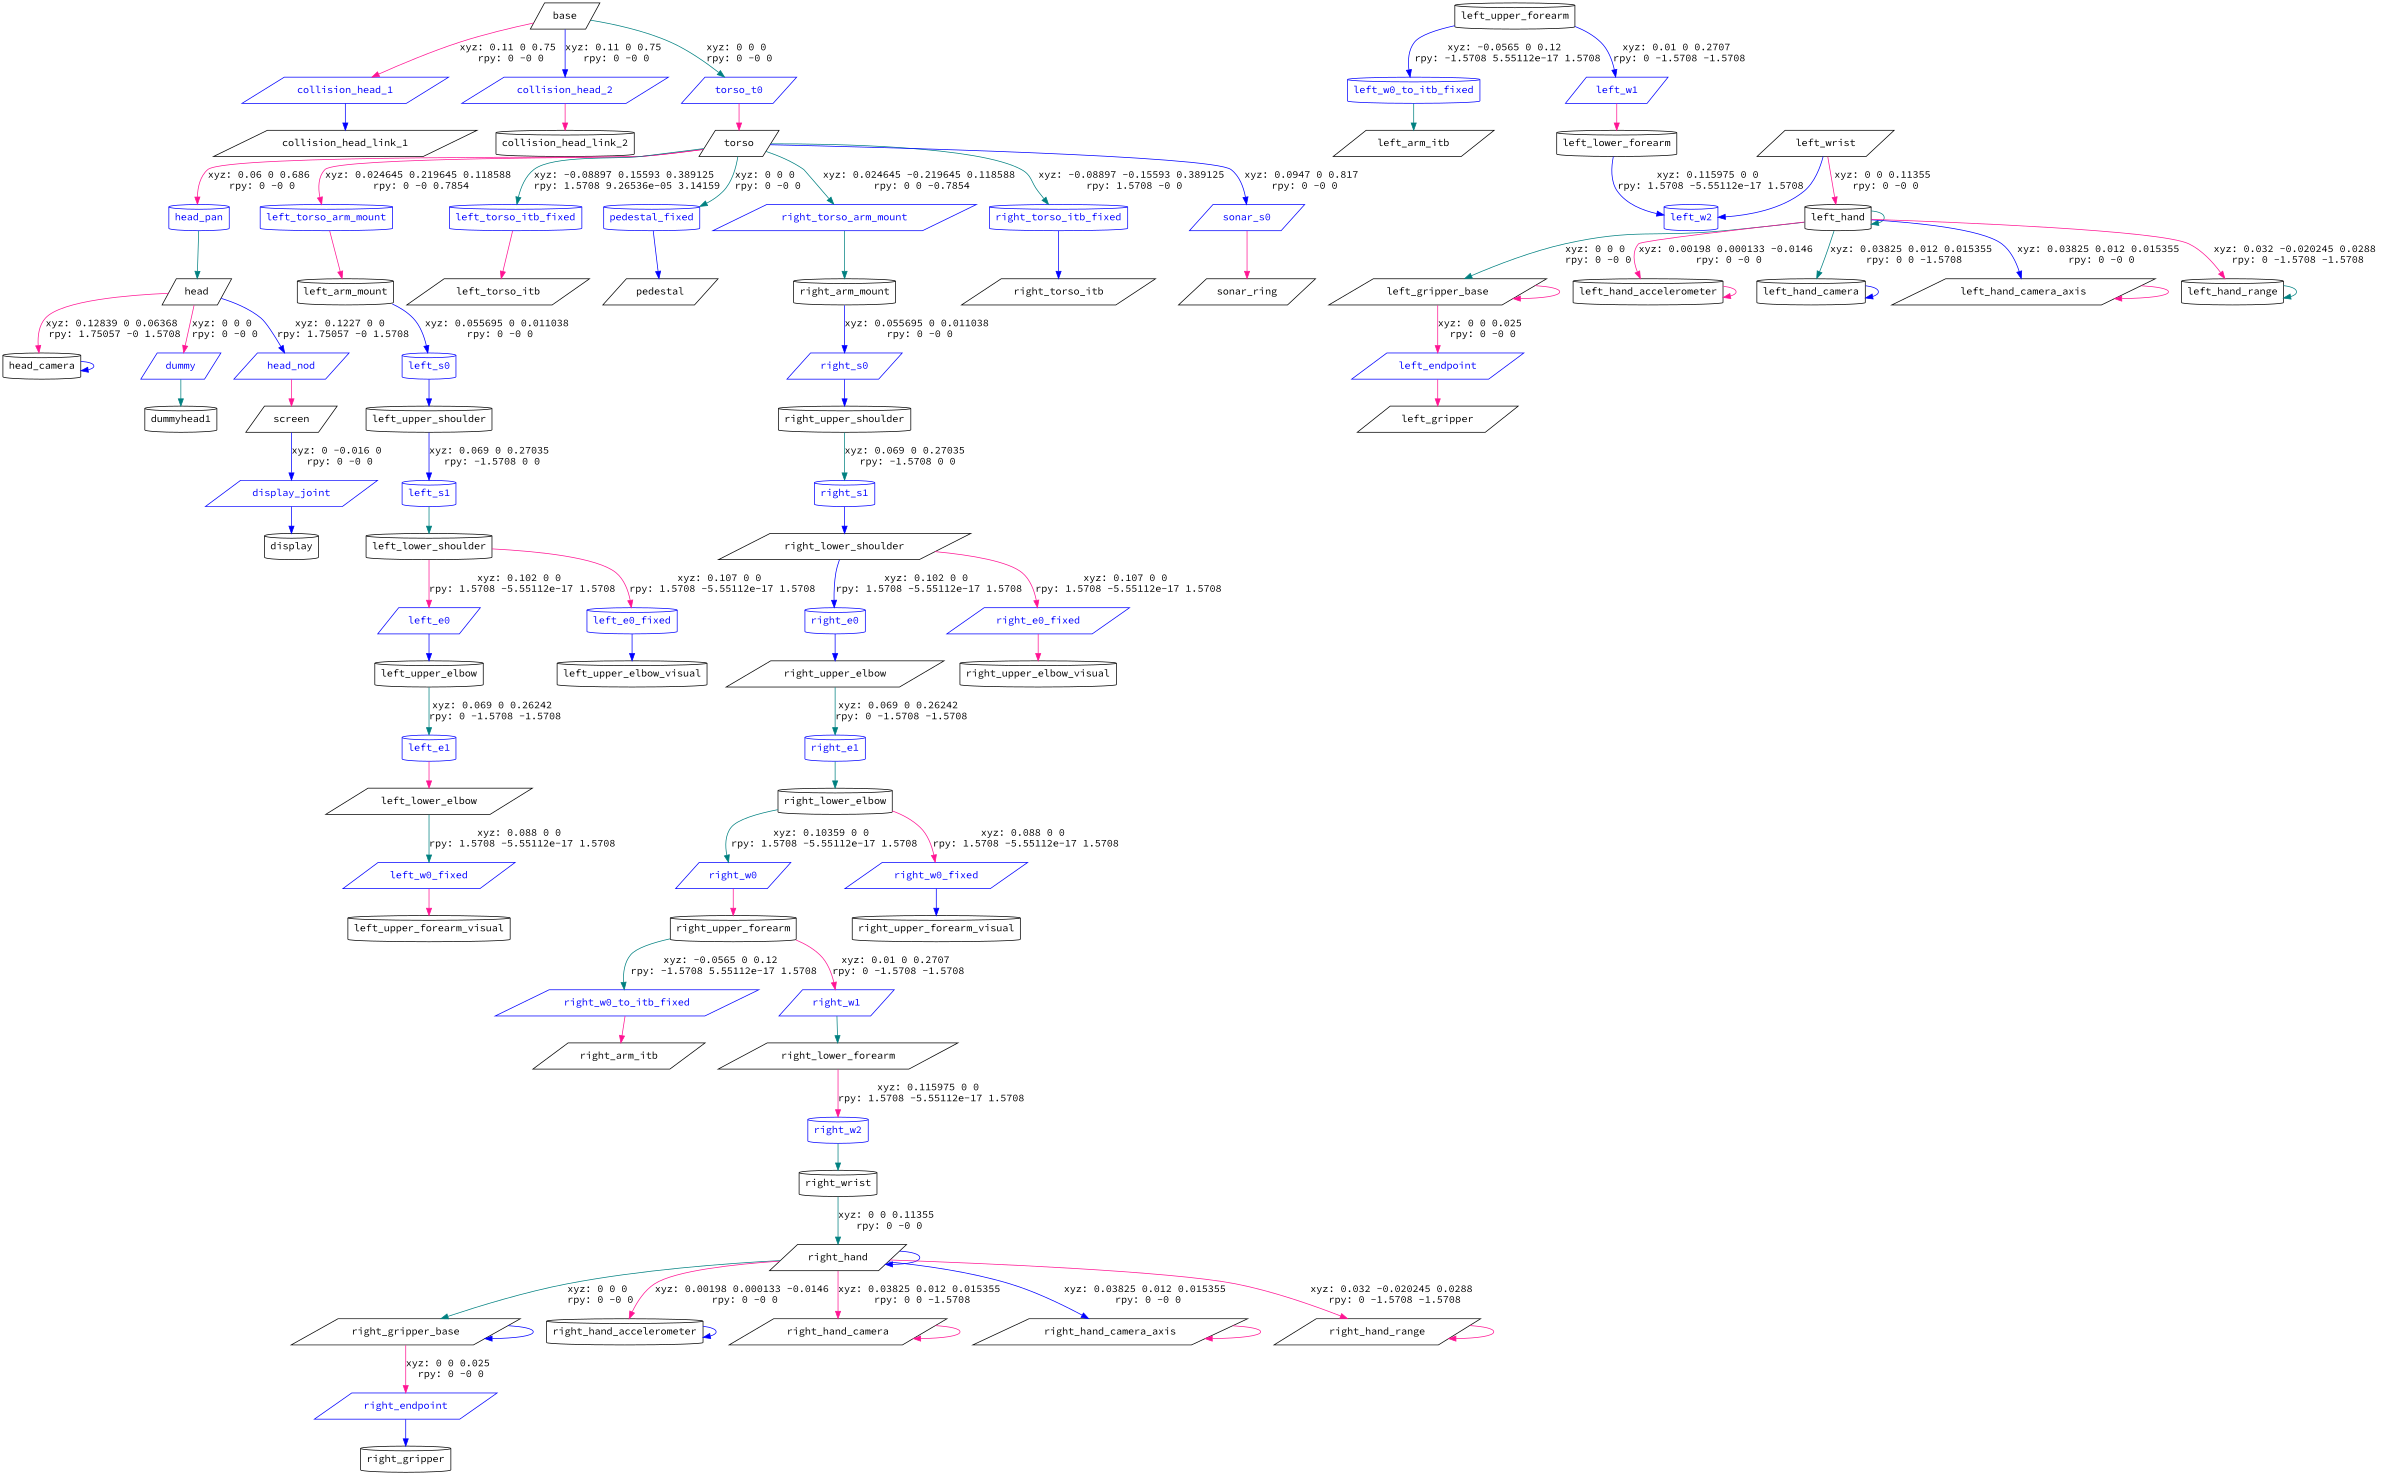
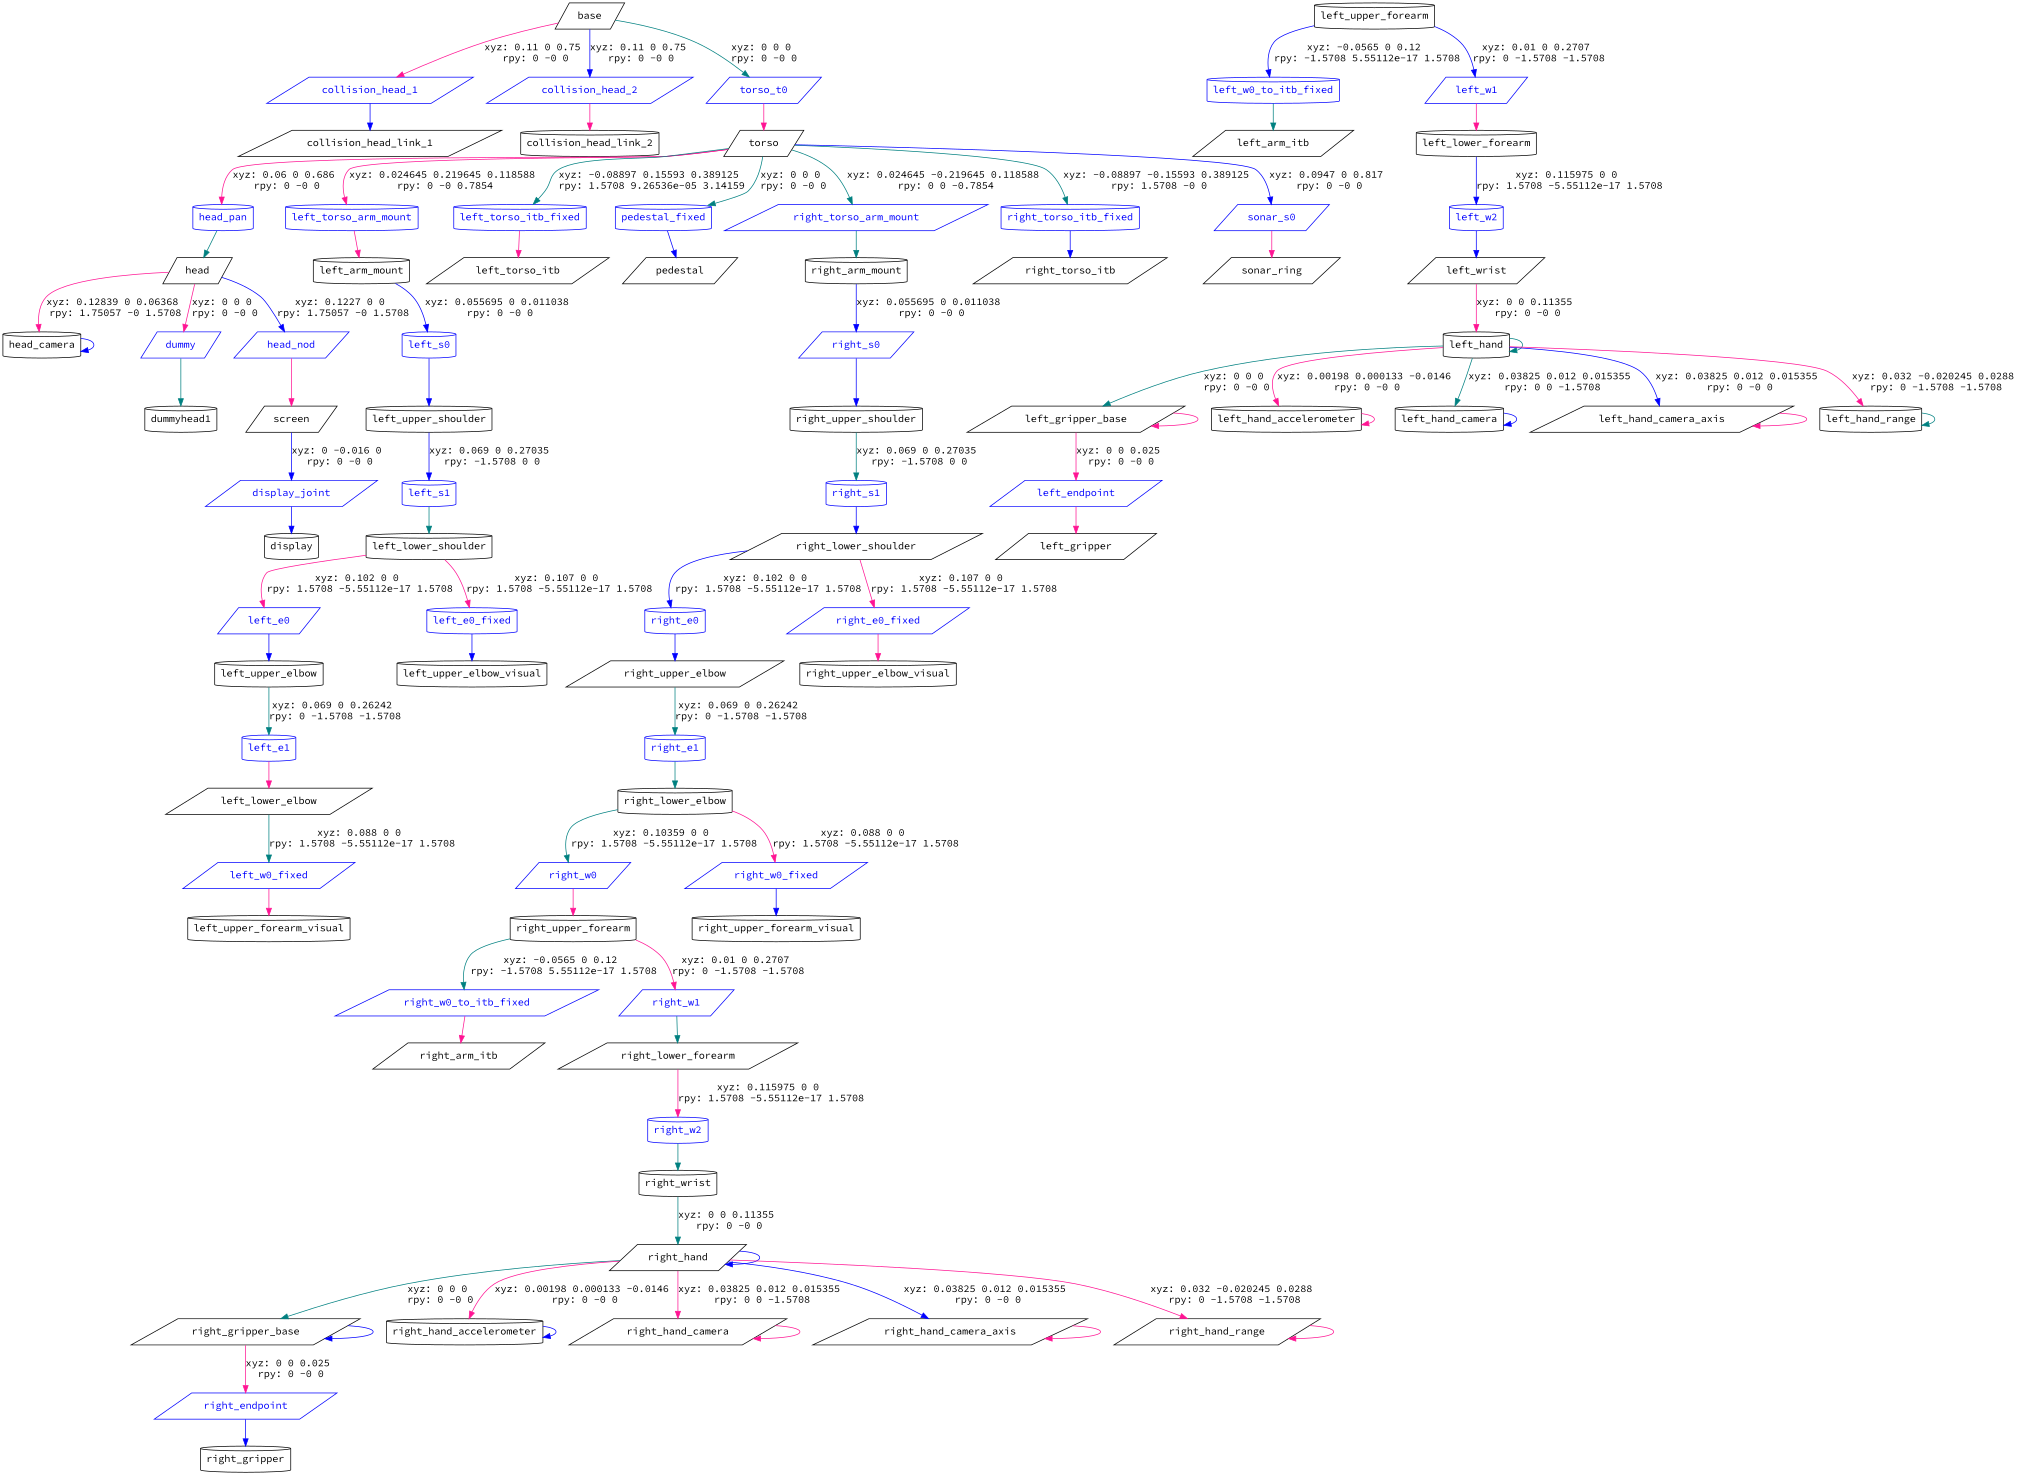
(1785, 203) -> (1476, 241)
